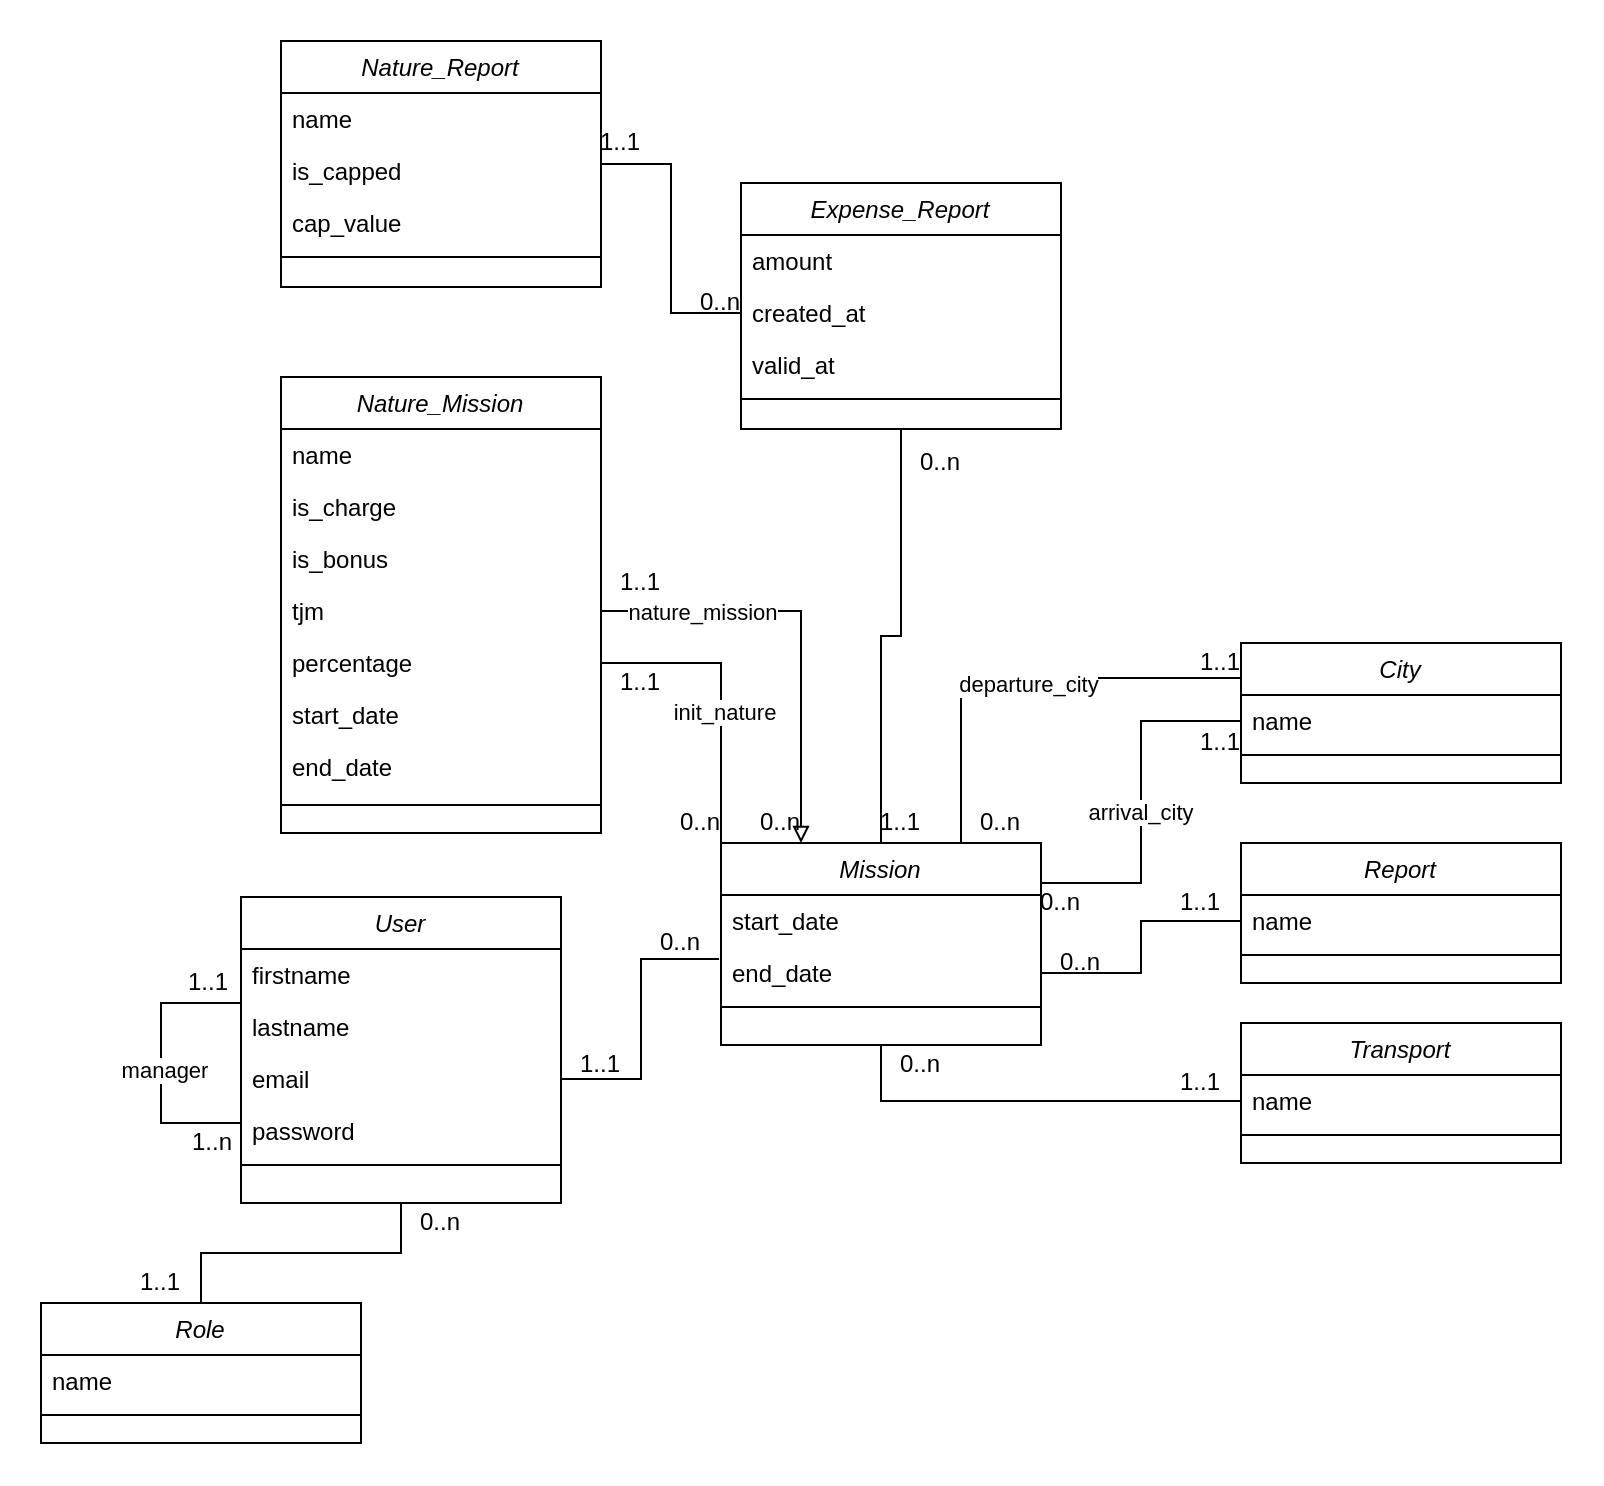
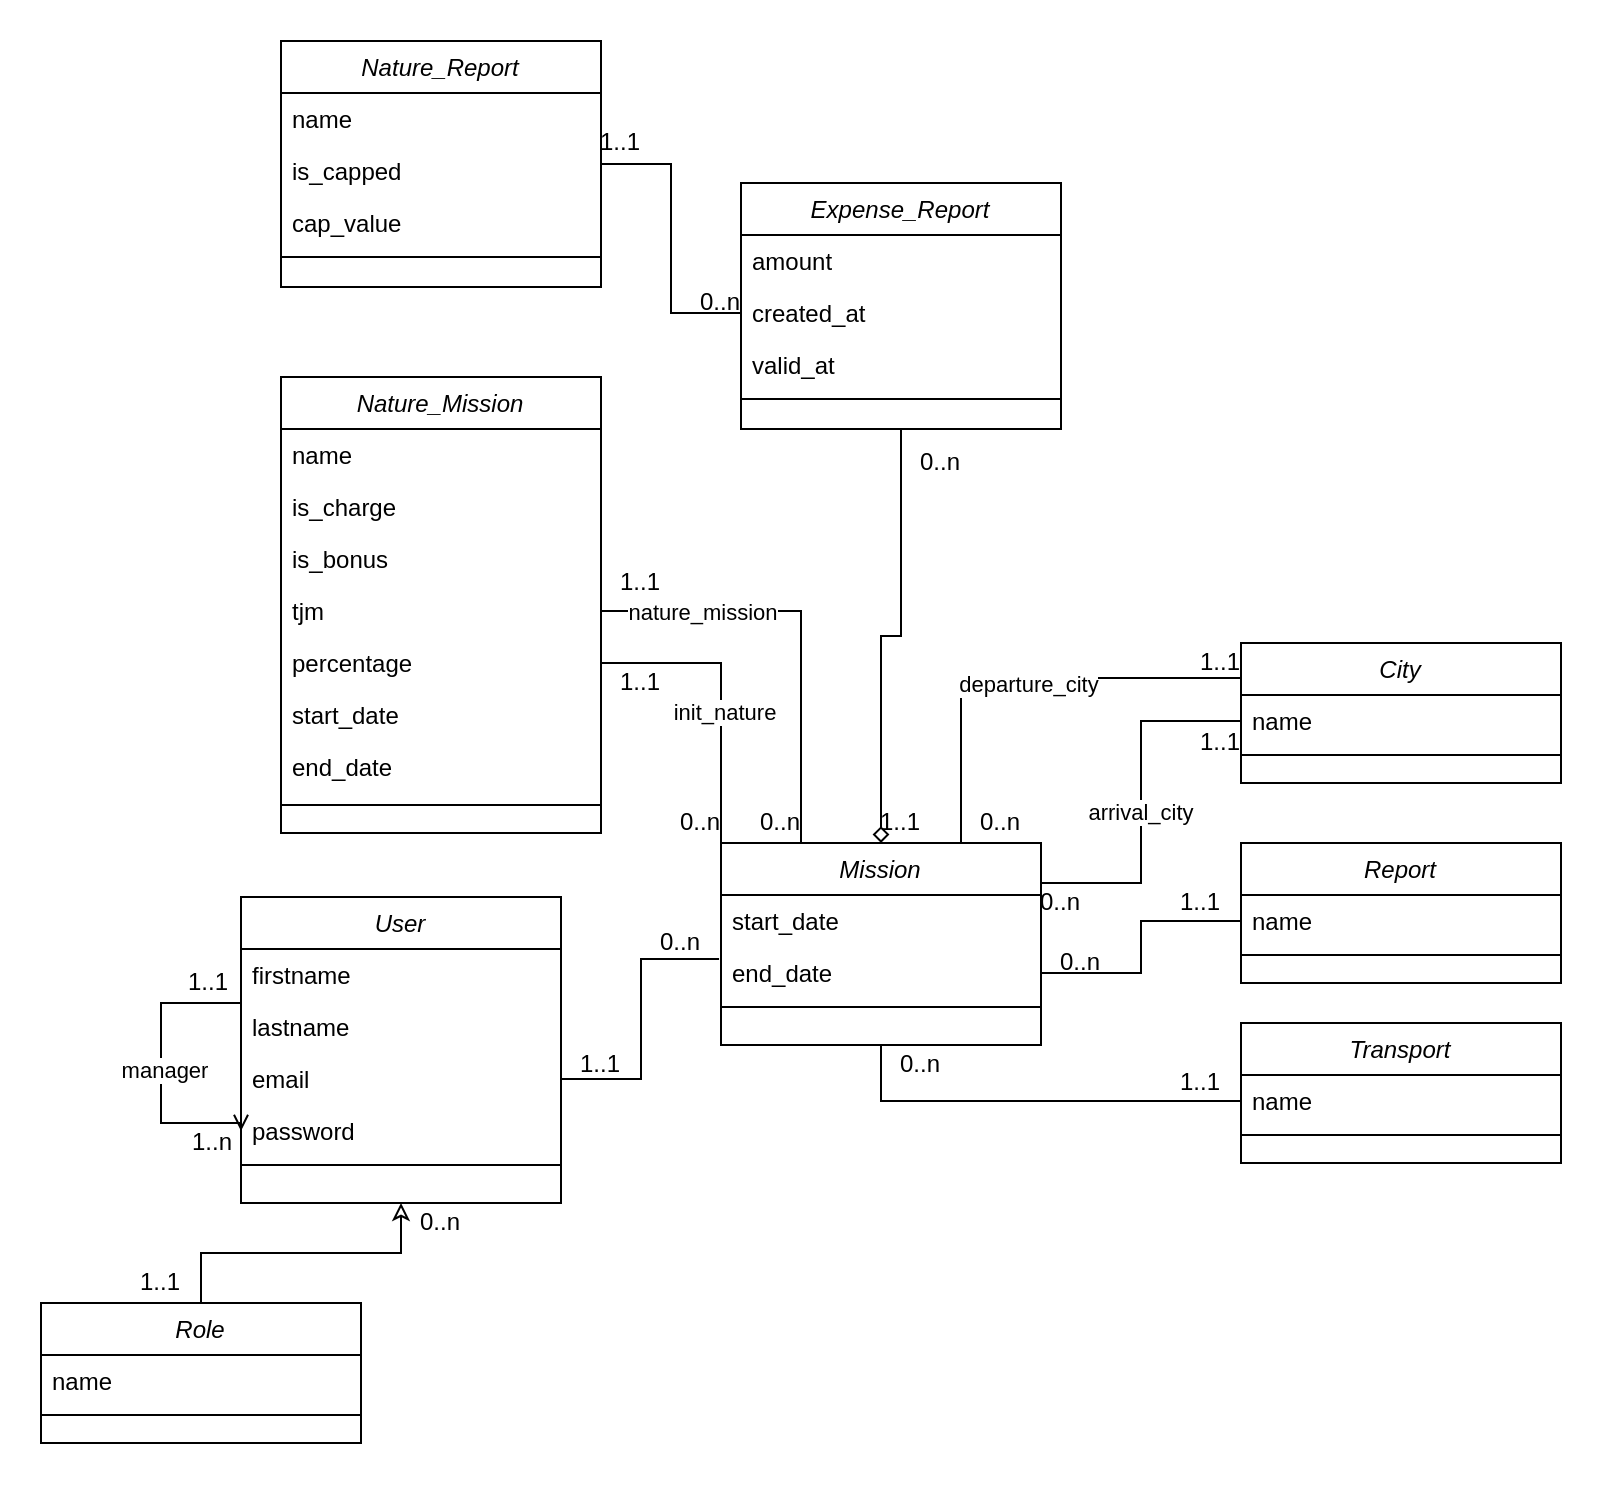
(801, 825) -> (801, 832)
(881, 834) -> (881, 827)
(236, 1123) -> (236, 1123)
(401, 1213) -> (401, 1218)
